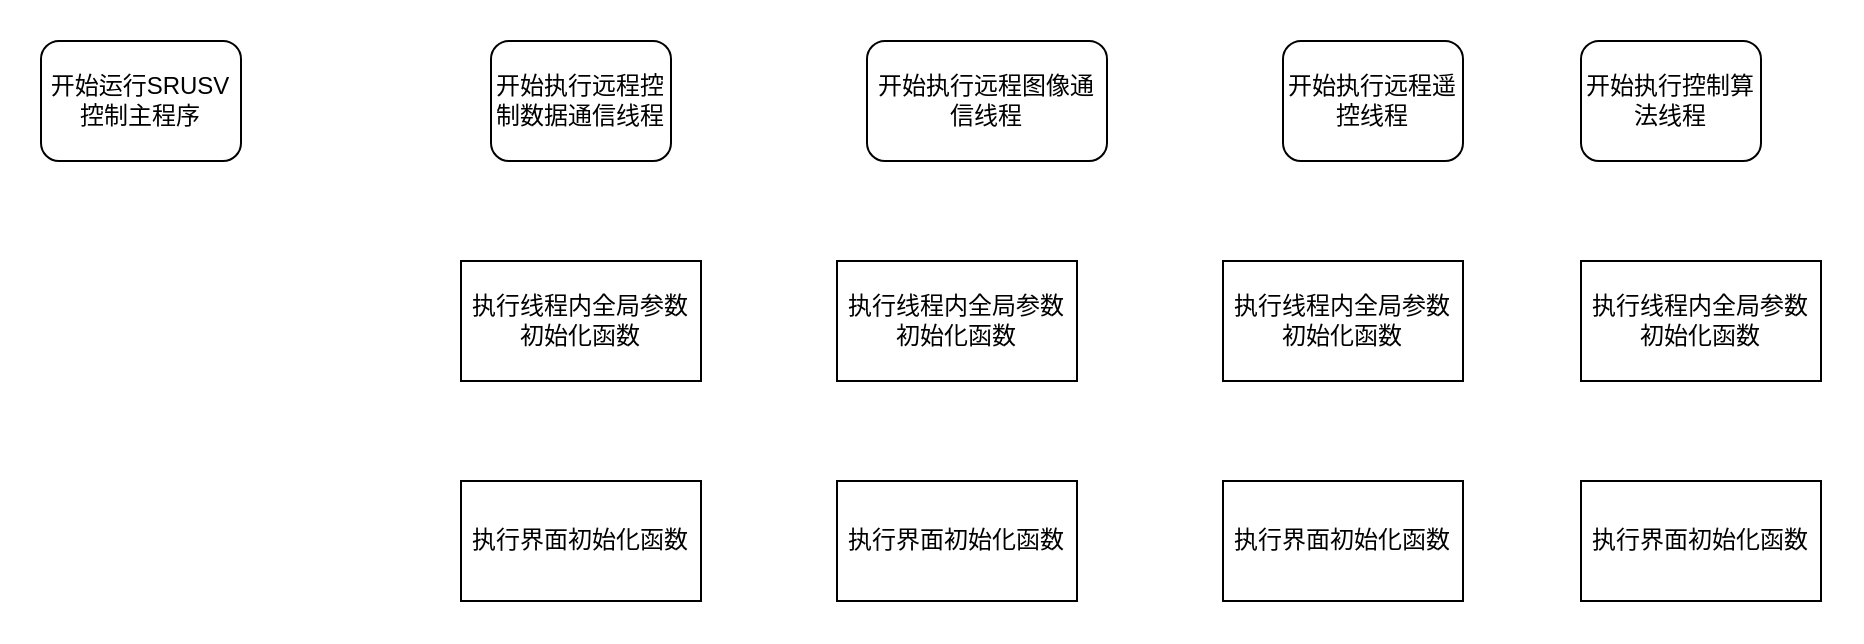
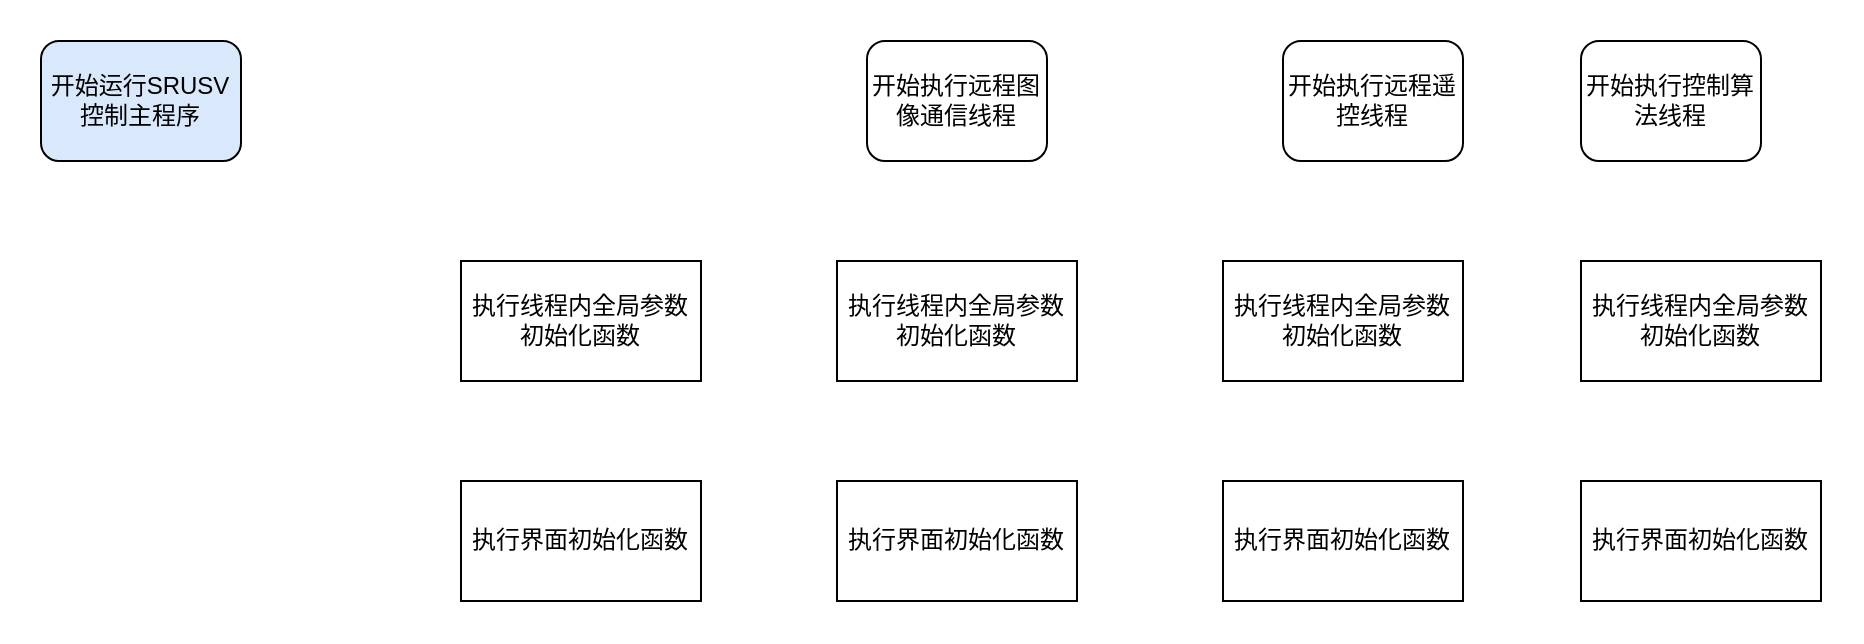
(141, 101) -> (141, 101)
(581, 101) -> none
(987, 101) -> (957, 101)
